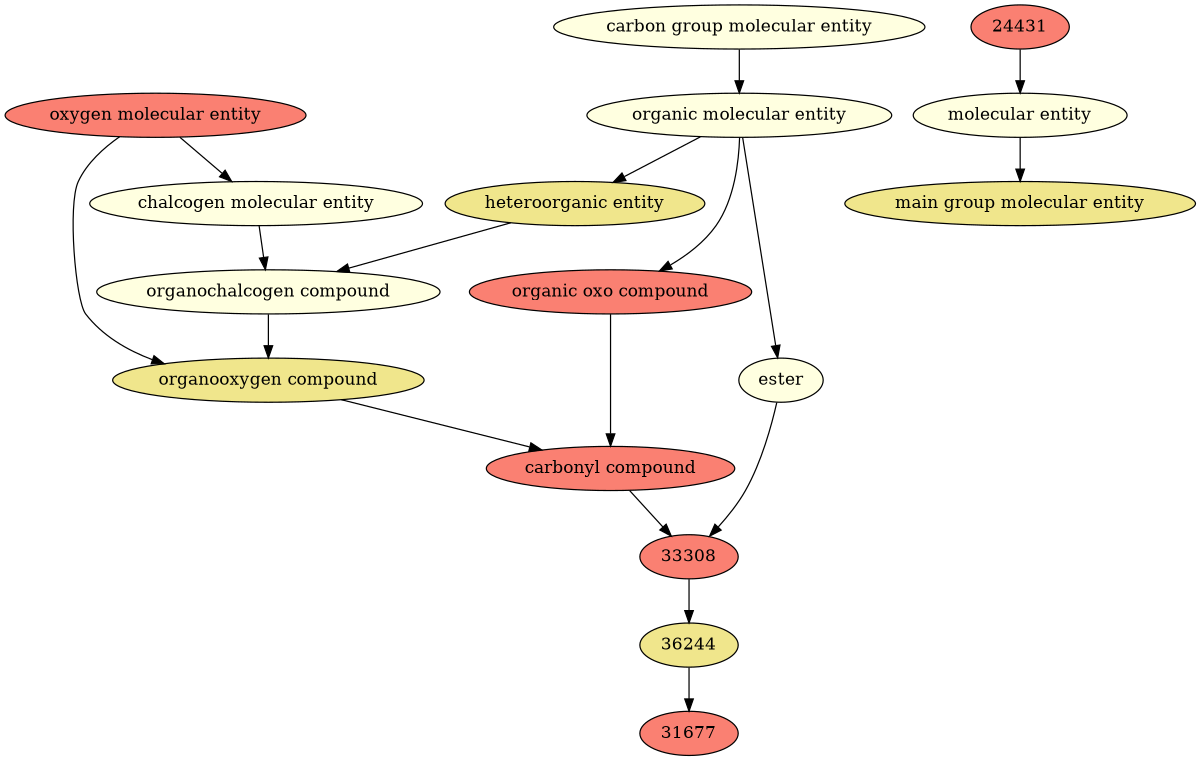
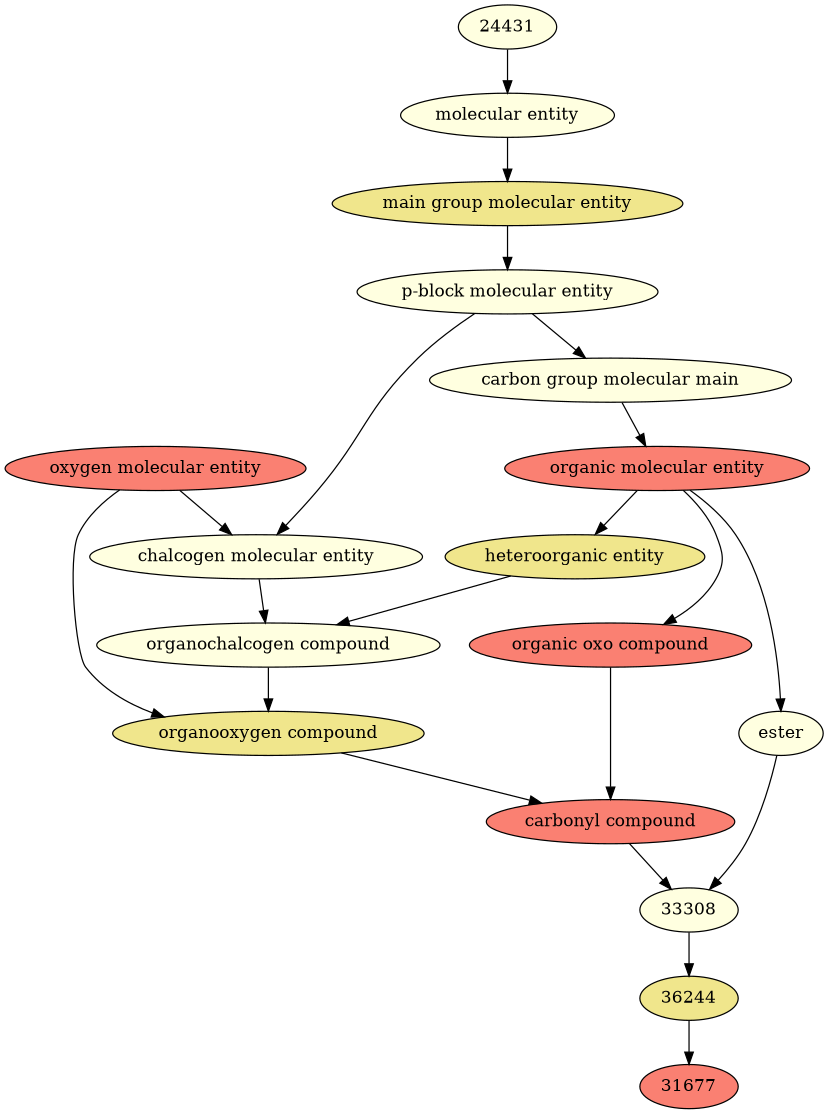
(739, 27) -> (611, 380)
(1020, 27) -> (508, 27)
(739, 115) -> (657, 468)
none -> (508, 292)
(689, 557) -> (689, 910)
